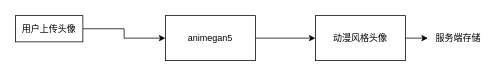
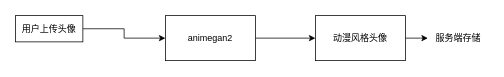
(210, 38) -> (210, 38)
